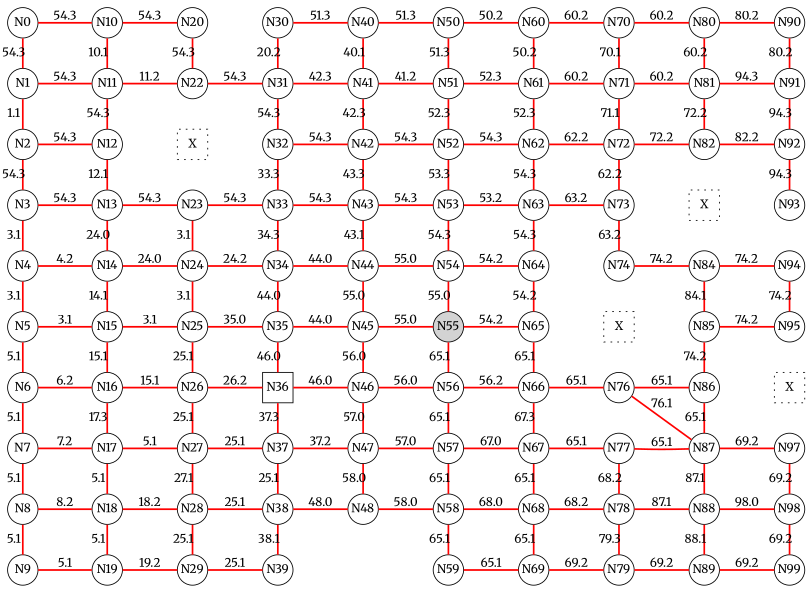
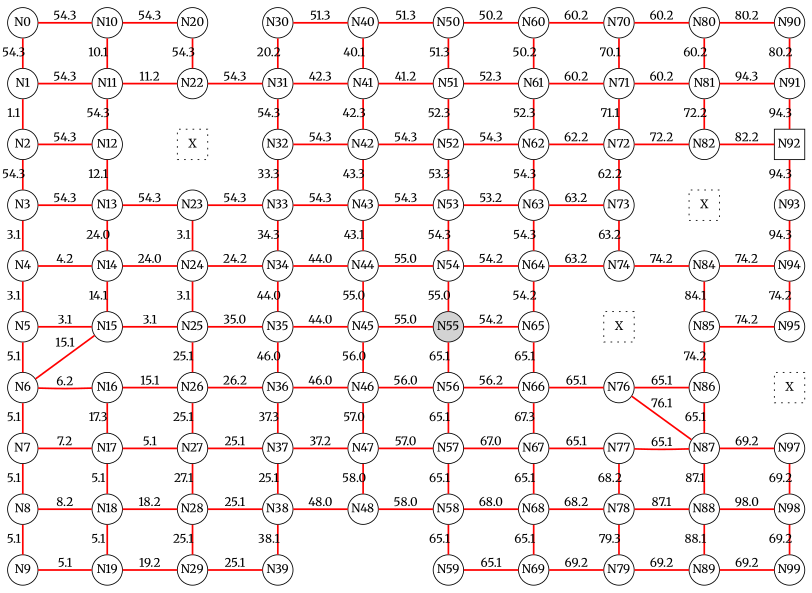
(790, 144) -> (790, 144)
none -> (790, 236)
none -> (576, 266)
(107, 357) -> (65, 357)
(278, 388) -> (278, 388)
